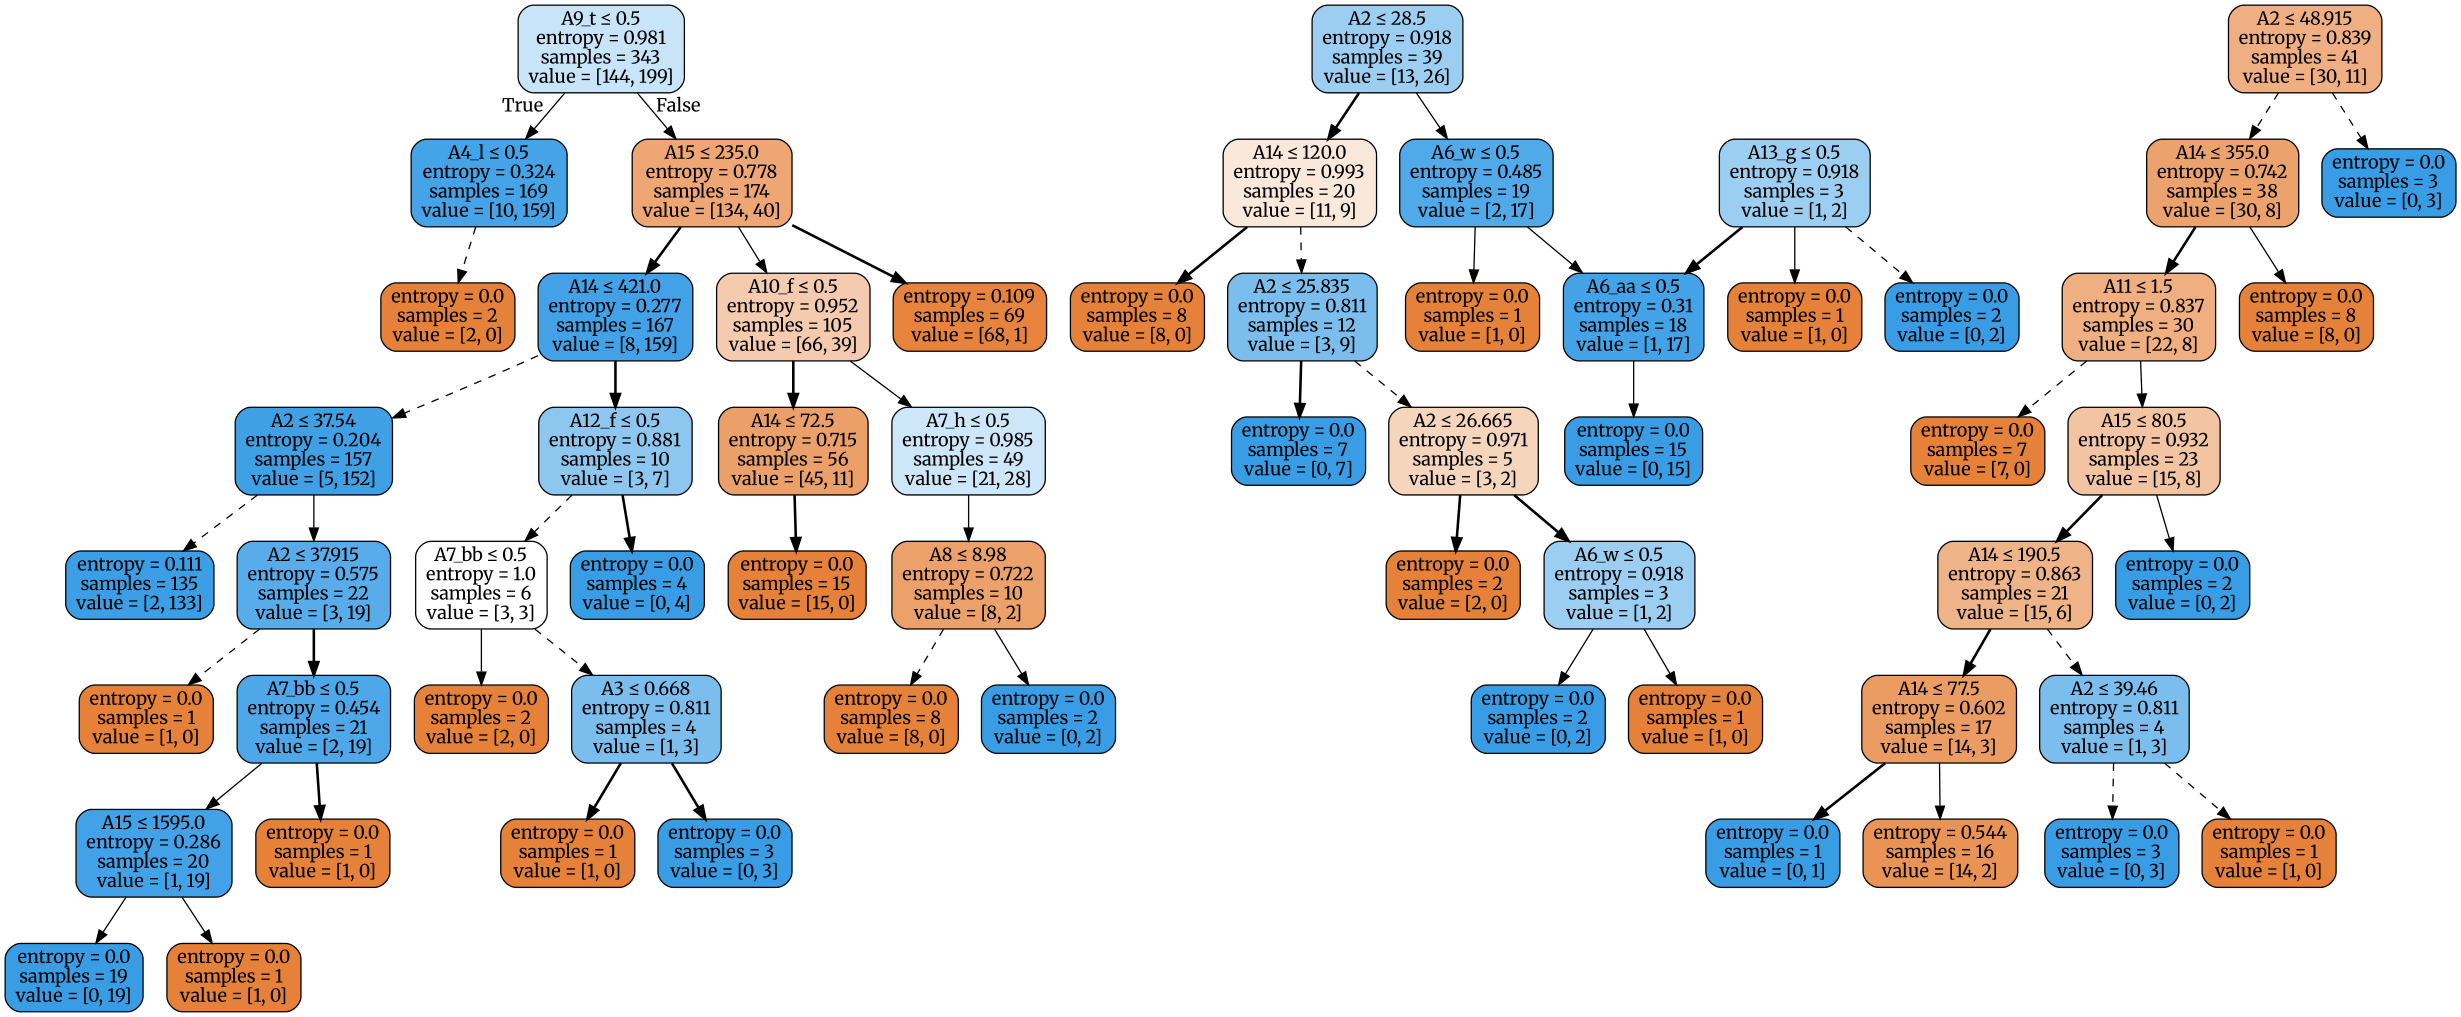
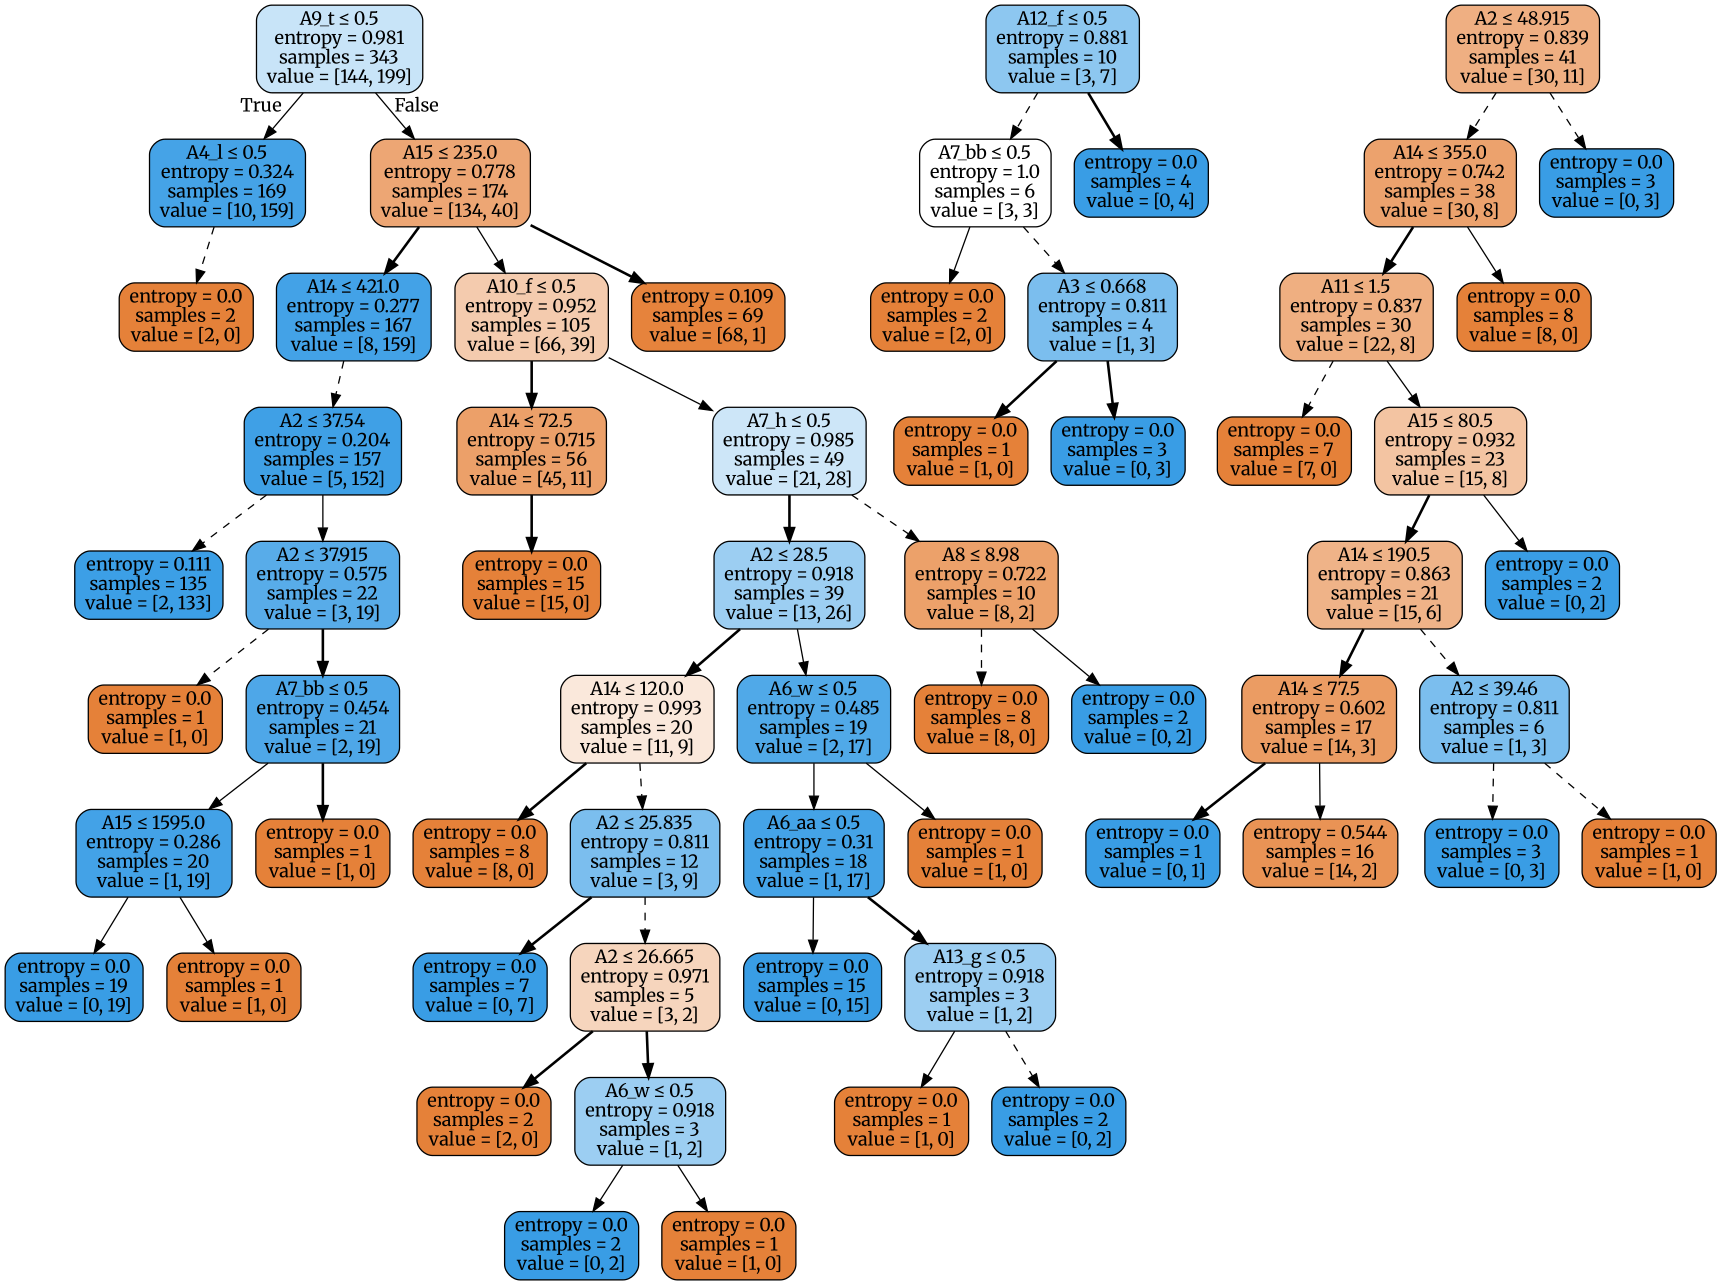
(1720, 246) -> (892, 916)
(615, 377) -> none
none -> (789, 511)
(969, 511) -> (880, 514)
(2114, 728) -> (1494, 728)
